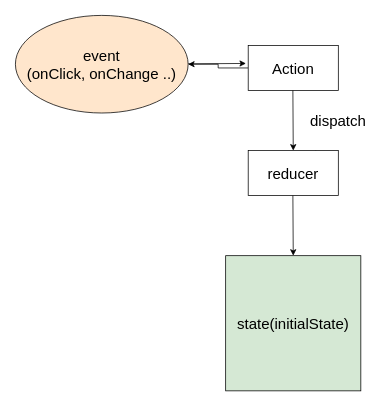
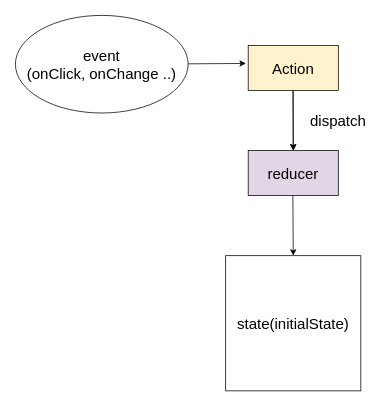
(102, 64) -> (102, 64)
(232, 68) -> (293, 146)
(293, 68) -> (293, 68)
(293, 173) -> (293, 173)
(293, 323) -> (293, 323)
